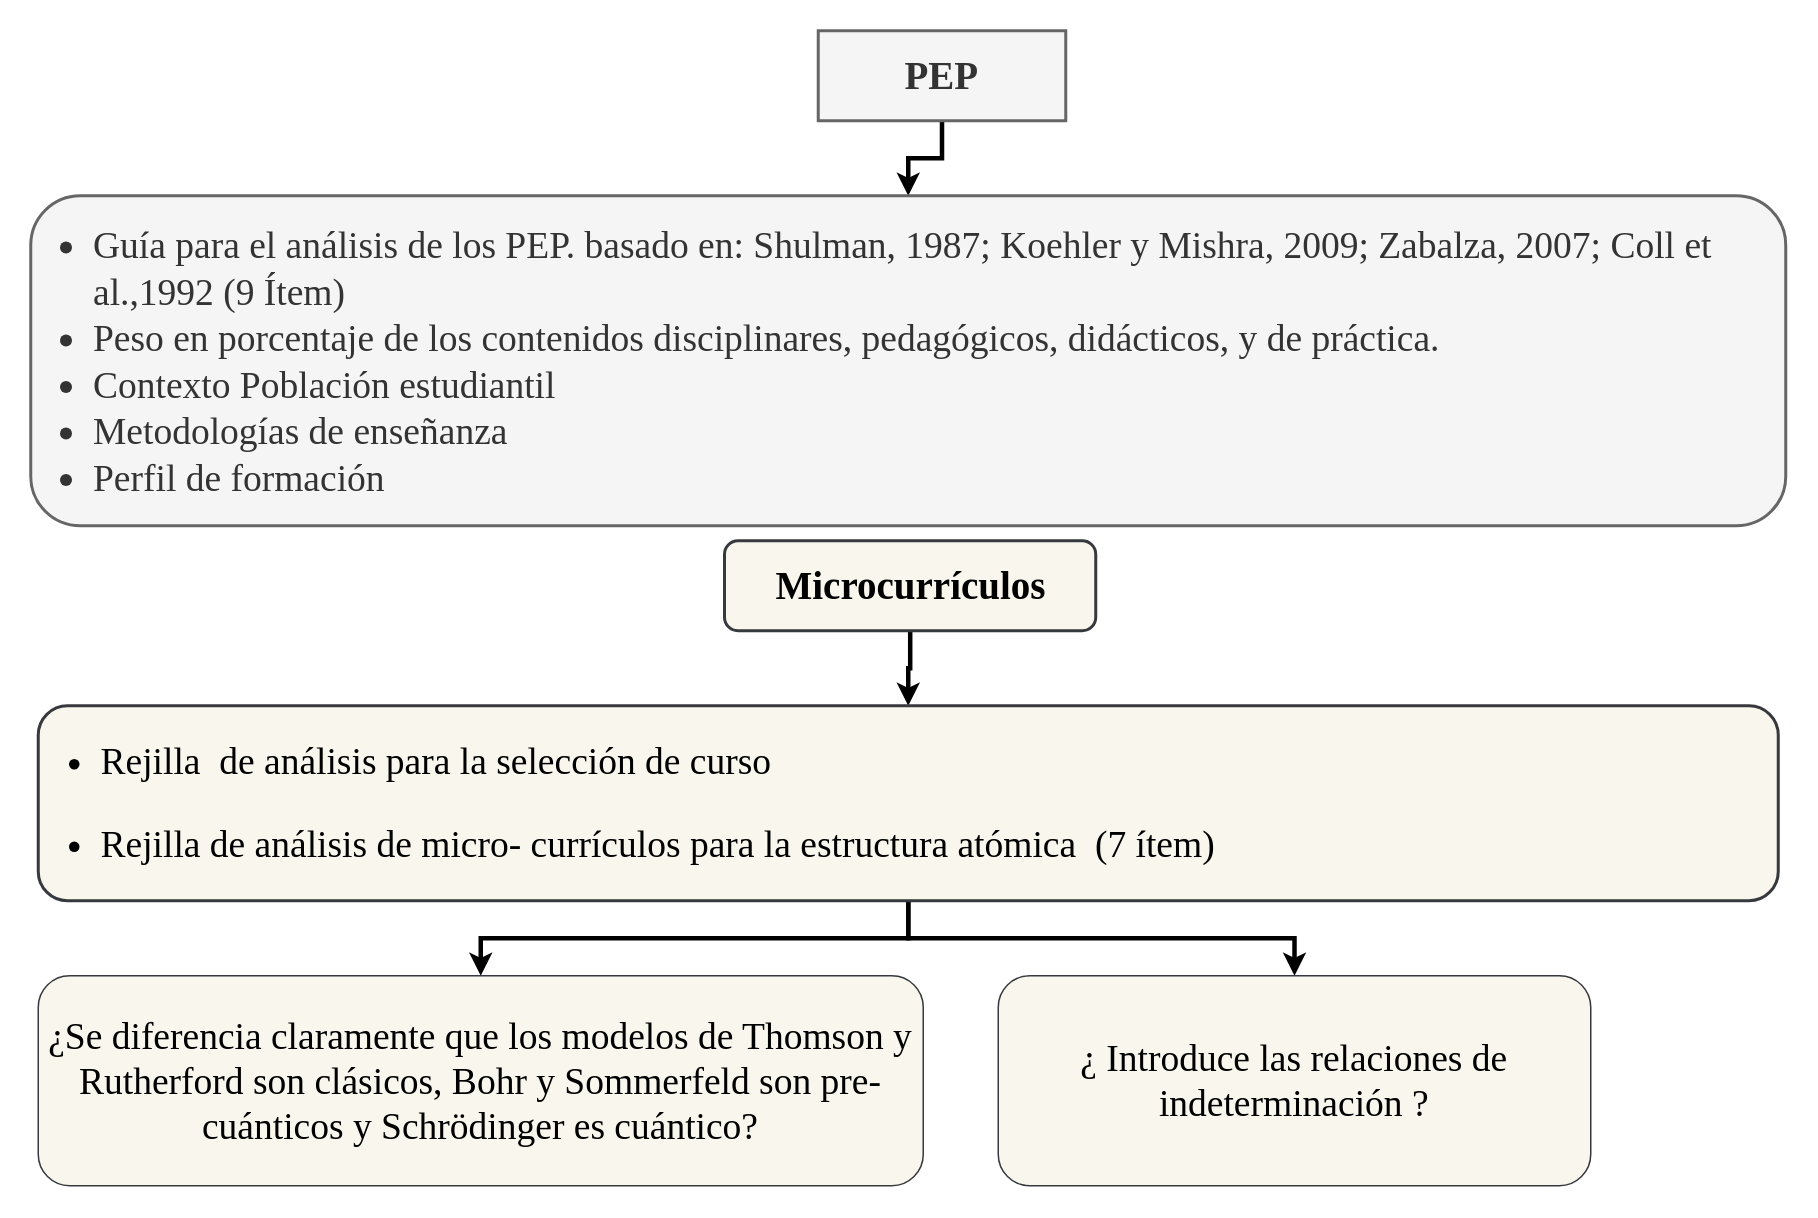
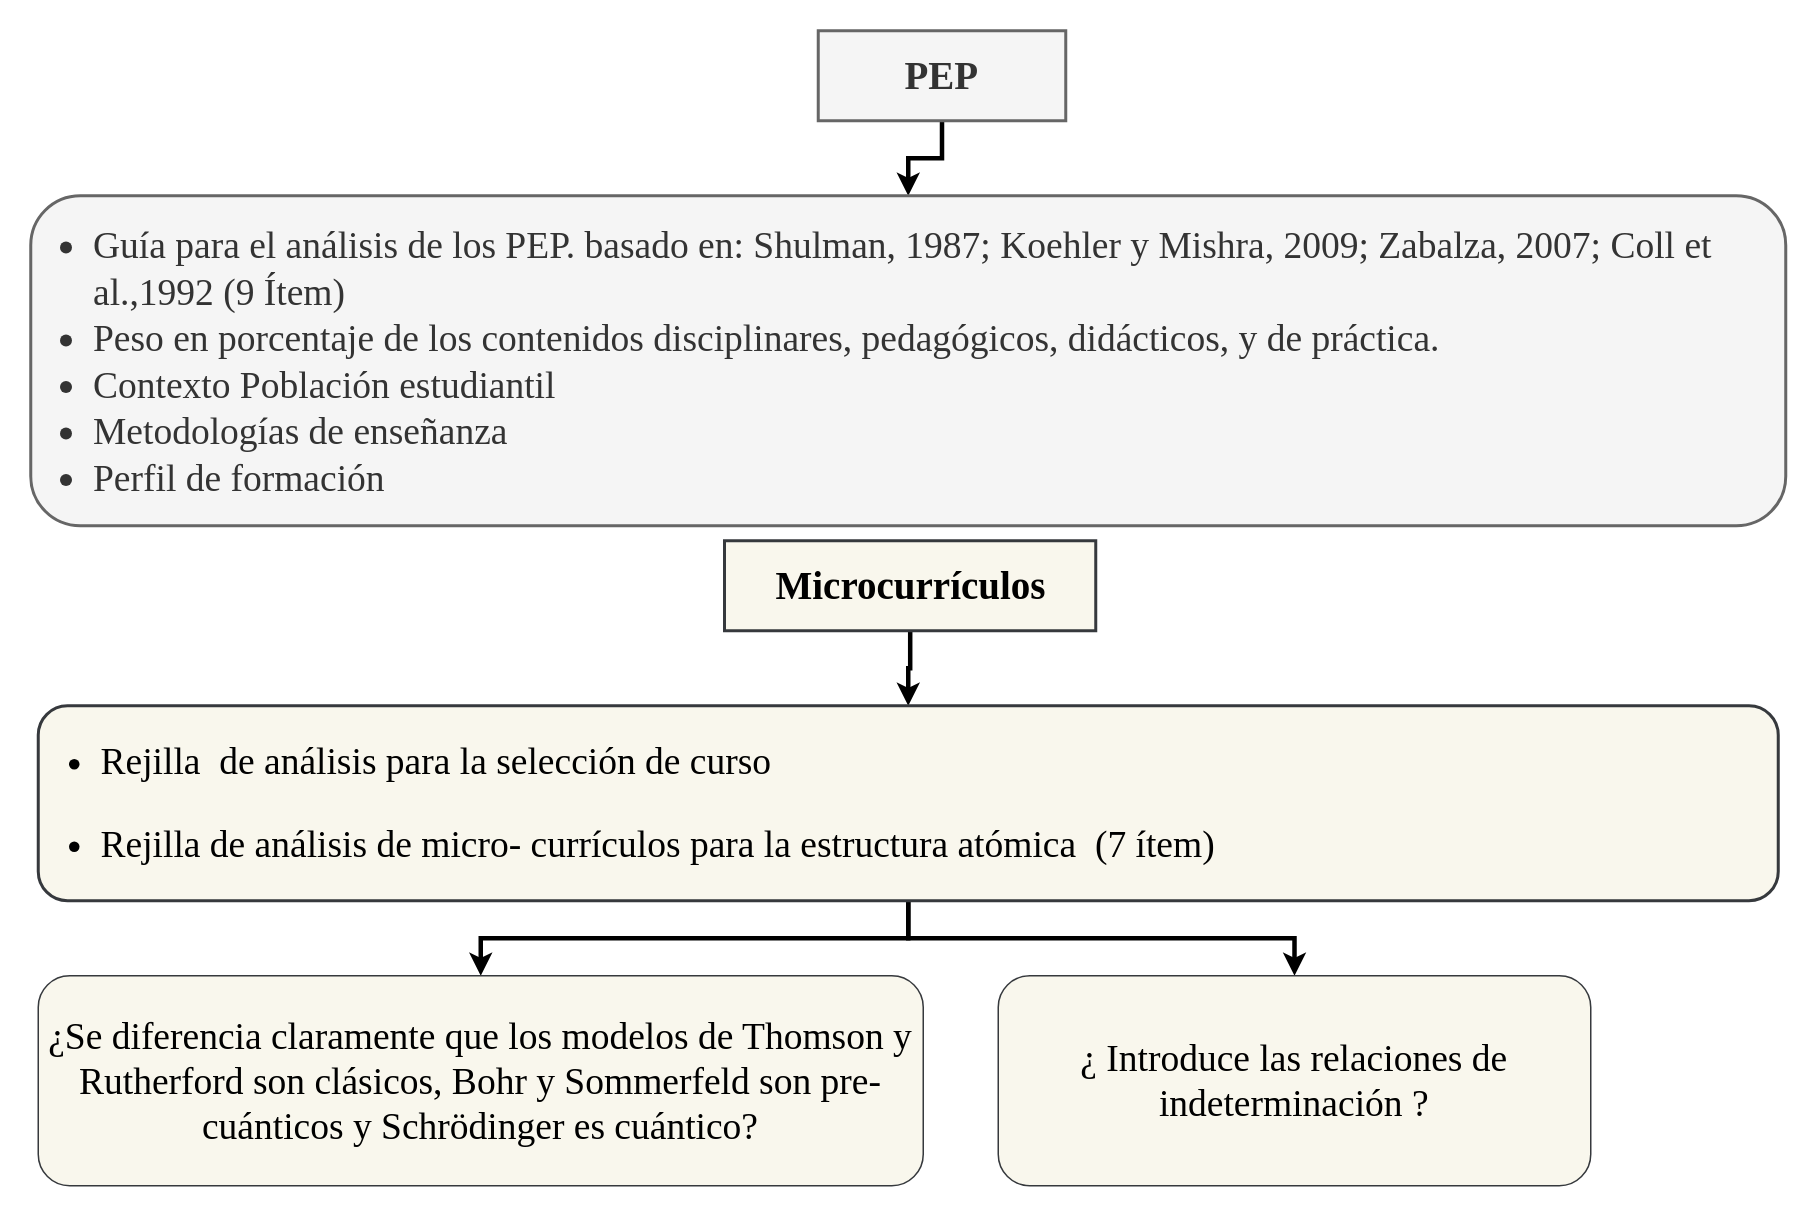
(910, 586) -> (910, 586)
